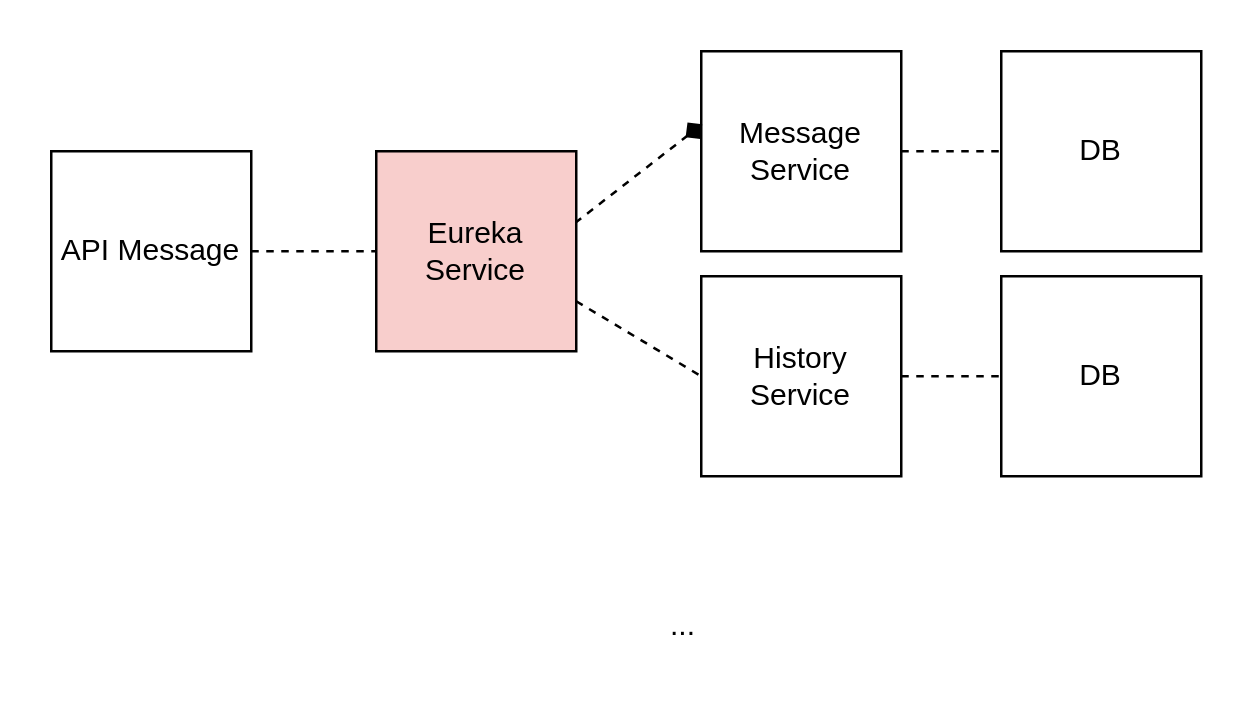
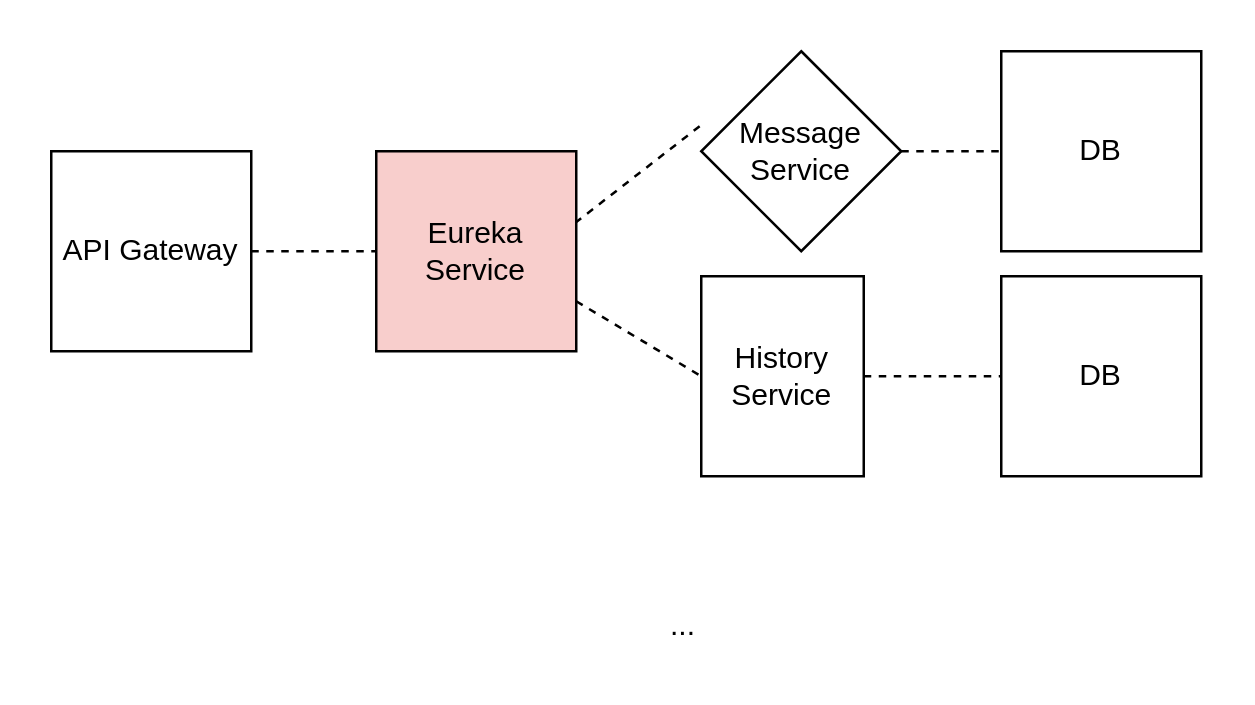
(686, 137) -> (694, 131)
(801, 151) -> (801, 151)
(151, 251) -> (151, 251)
(801, 376) -> (783, 376)
